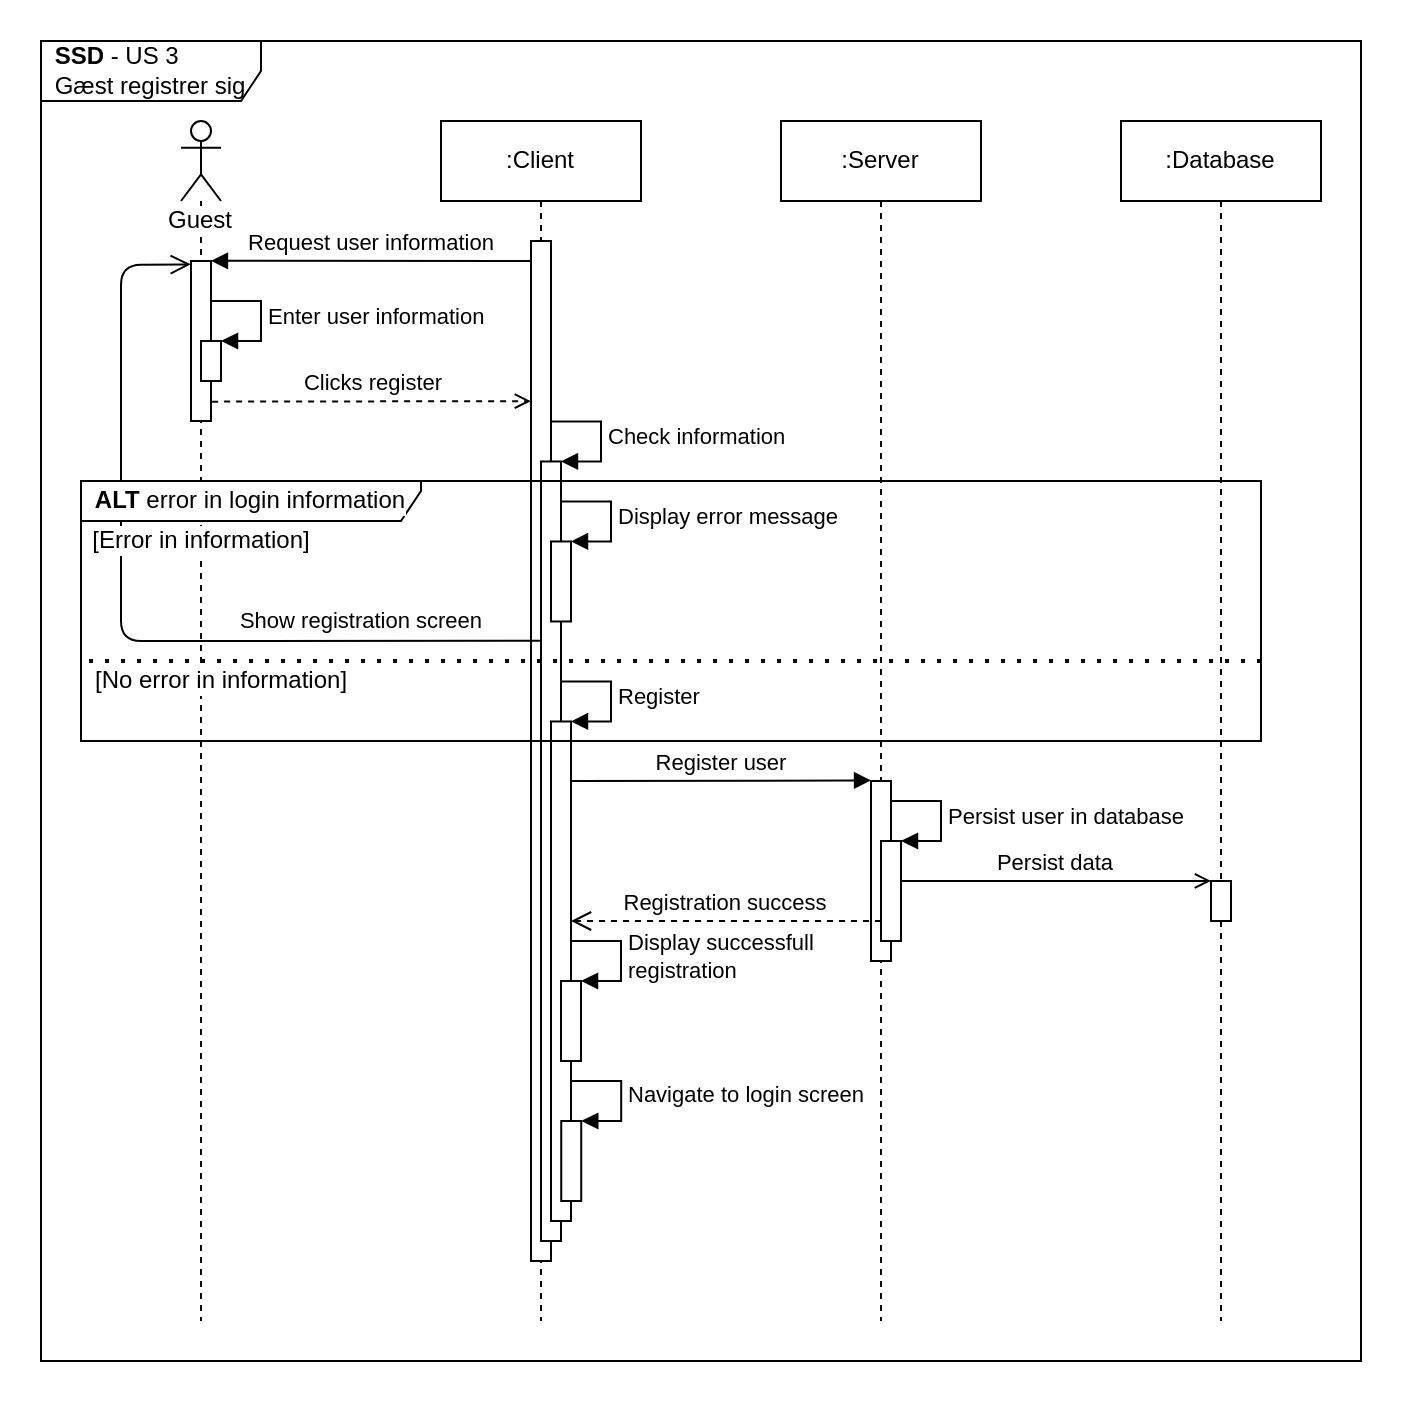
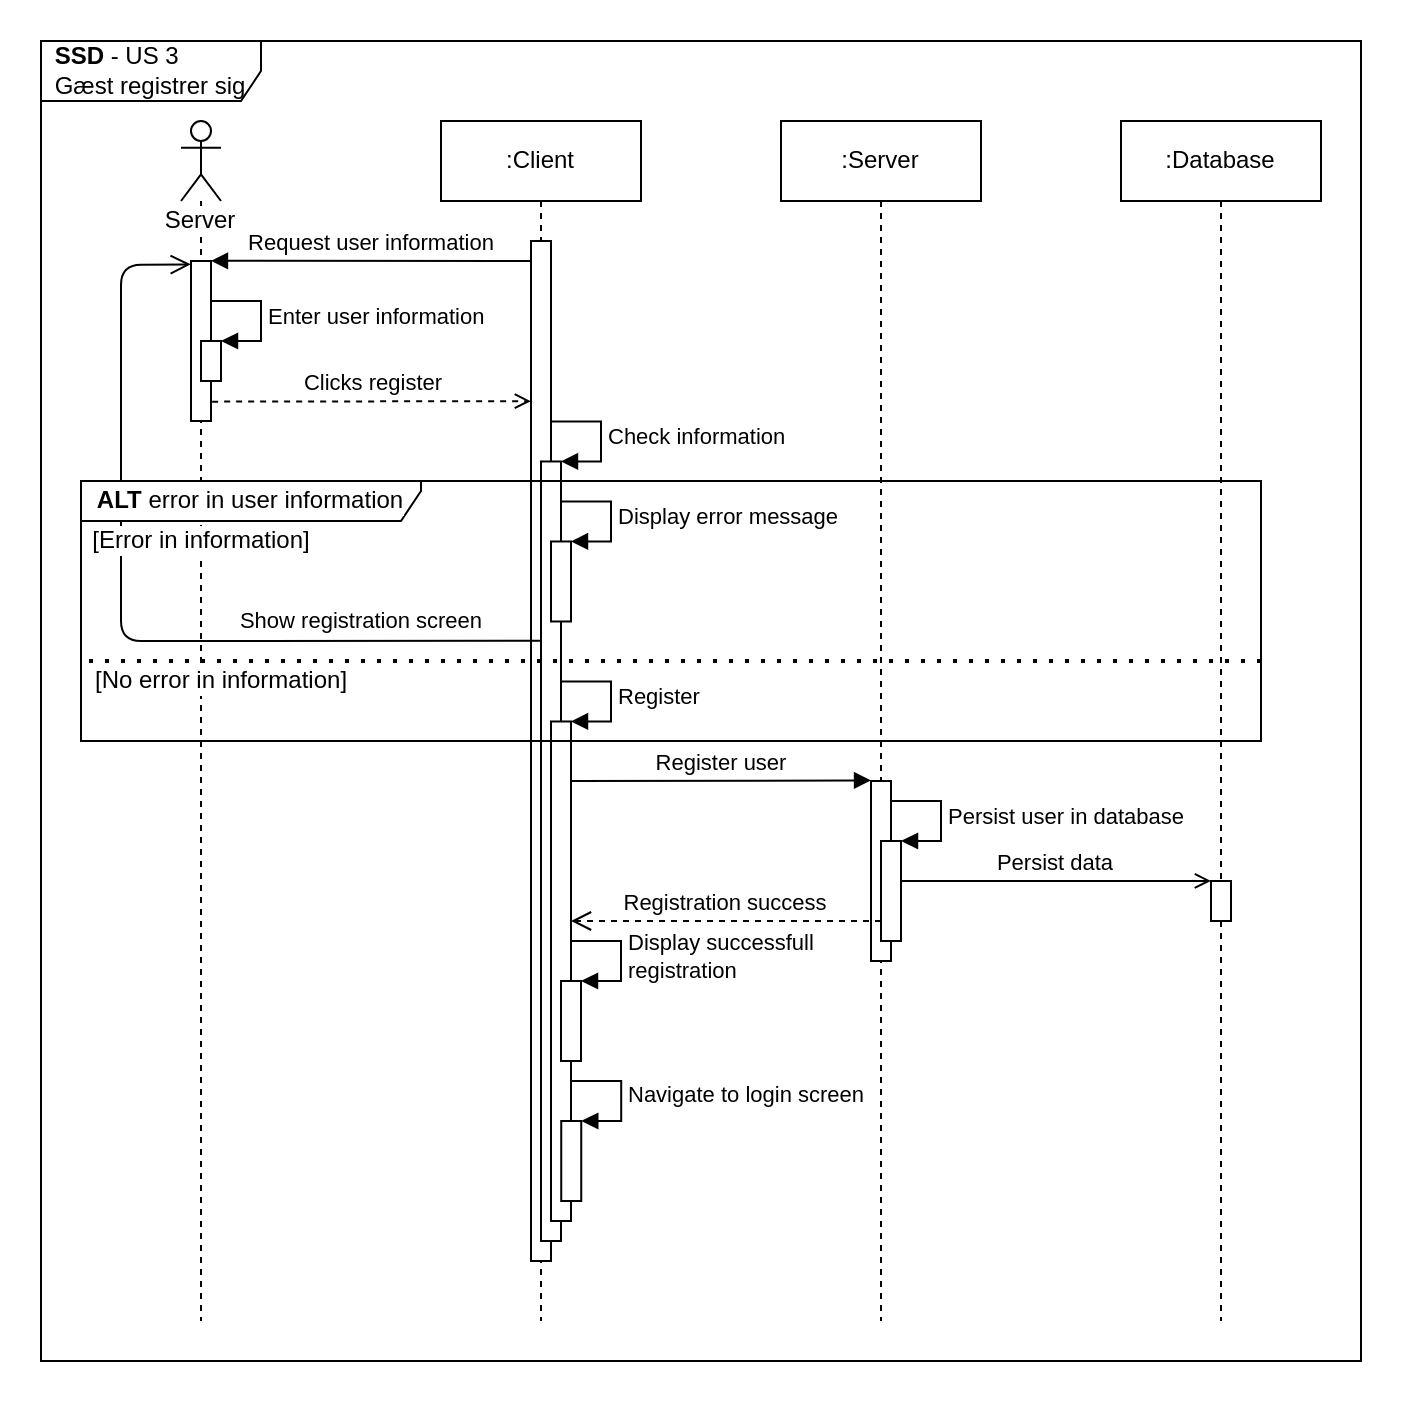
(201, 236) -> (201, 250)
(251, 501) -> (251, 501)
